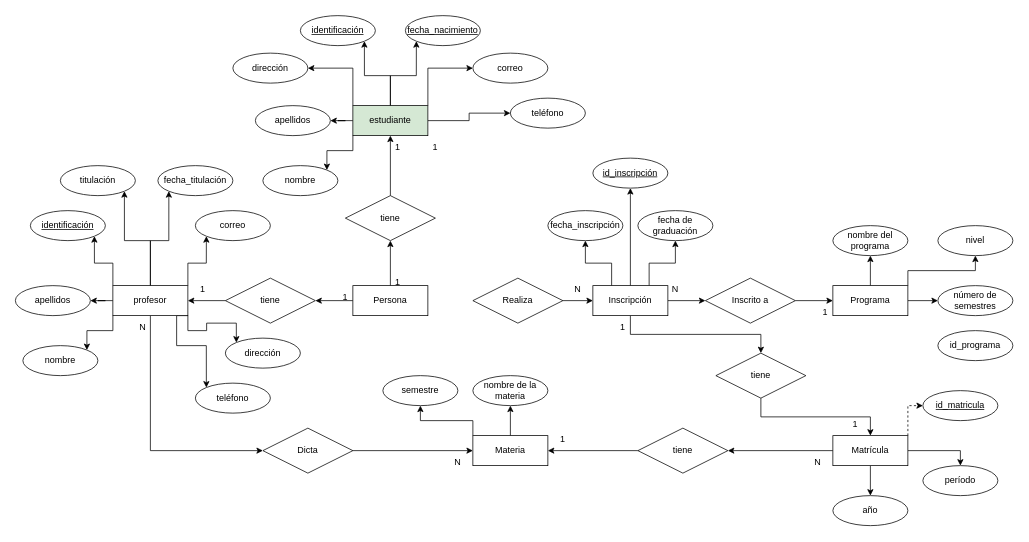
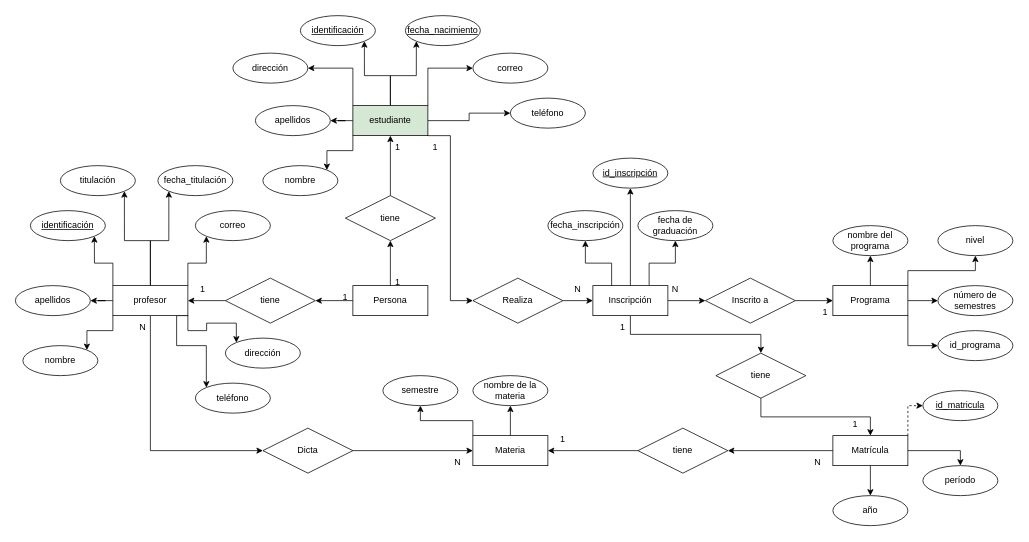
none -> (450, 215)
none -> (919, 345)
